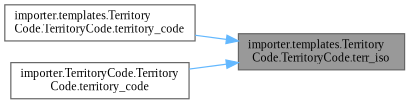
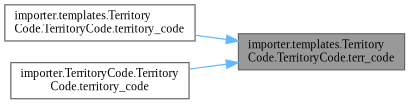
(322, 52) -> (322, 52)
